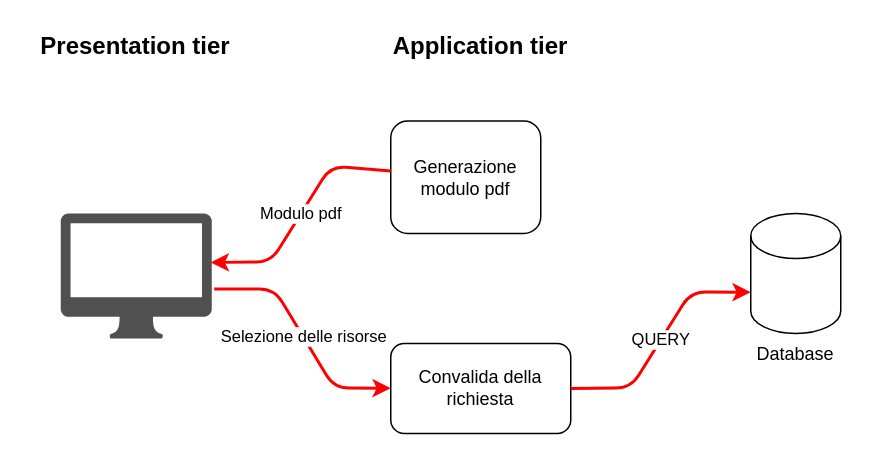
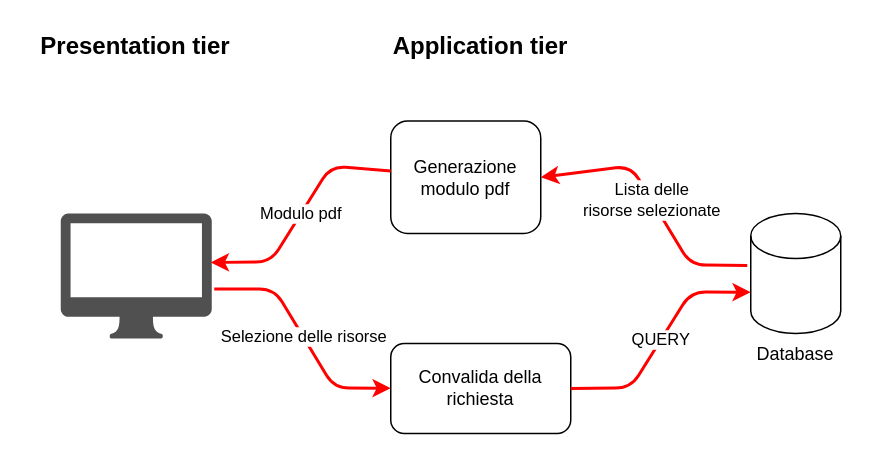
none -> (685, 255)
